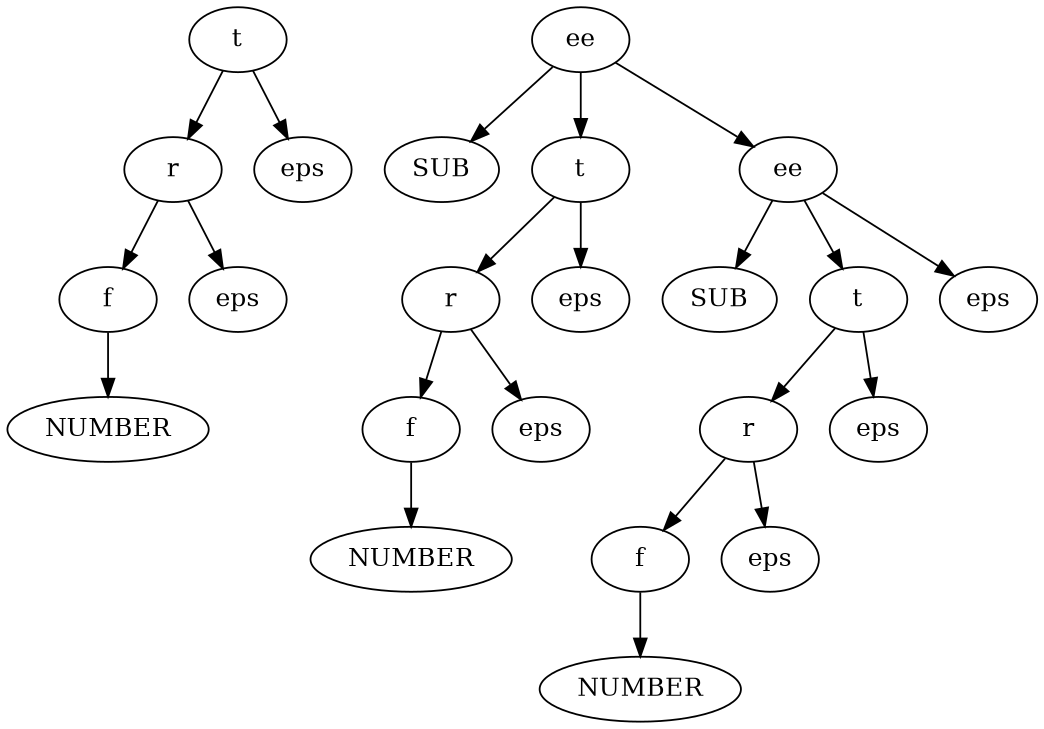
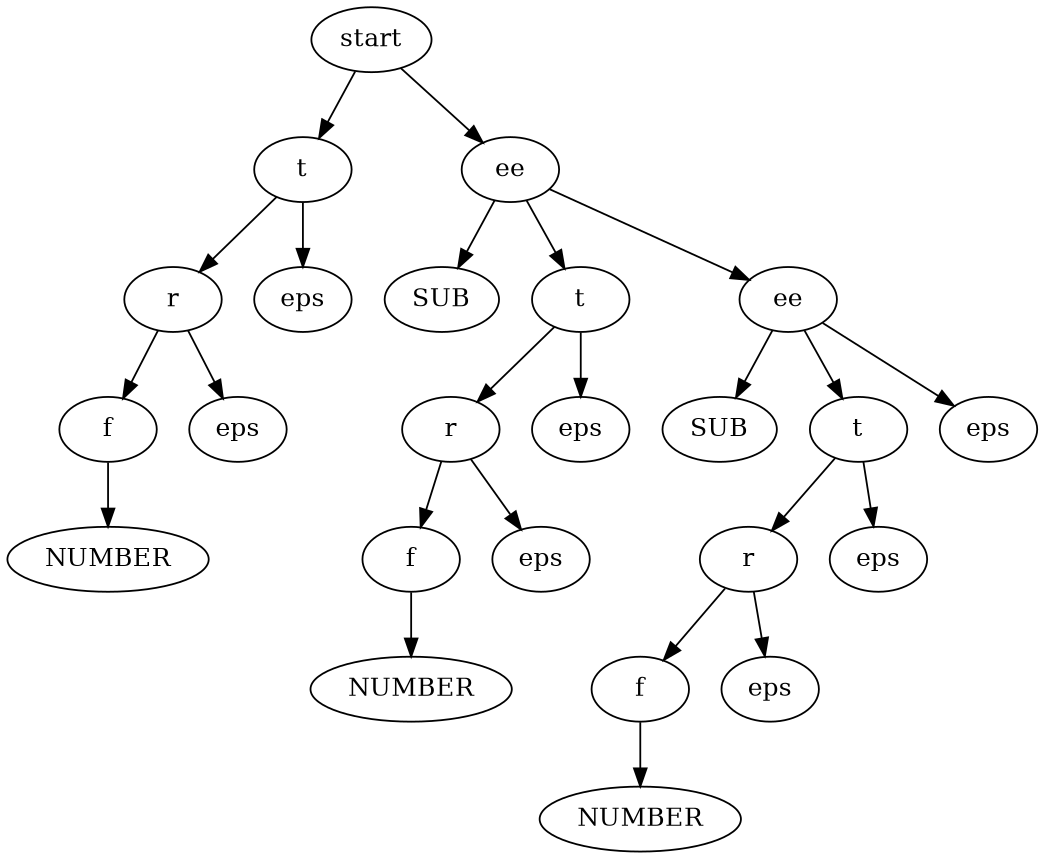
none -> (371, 40)
